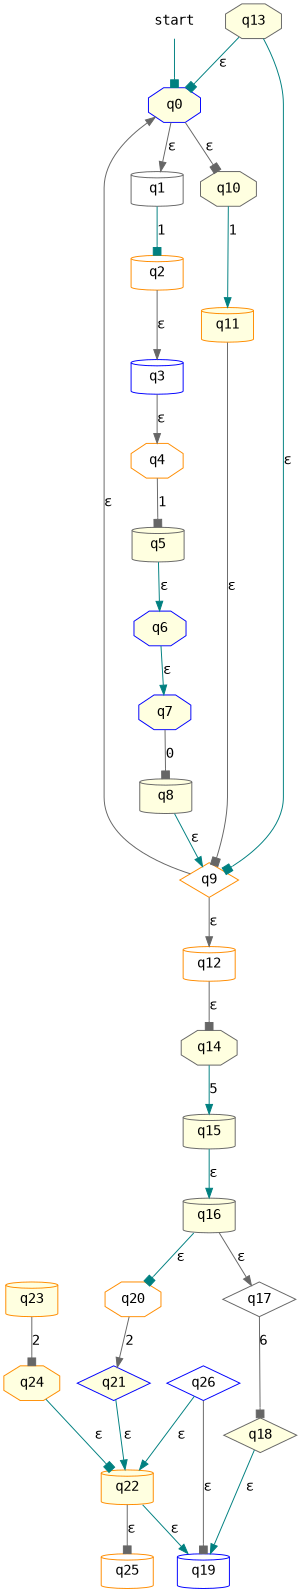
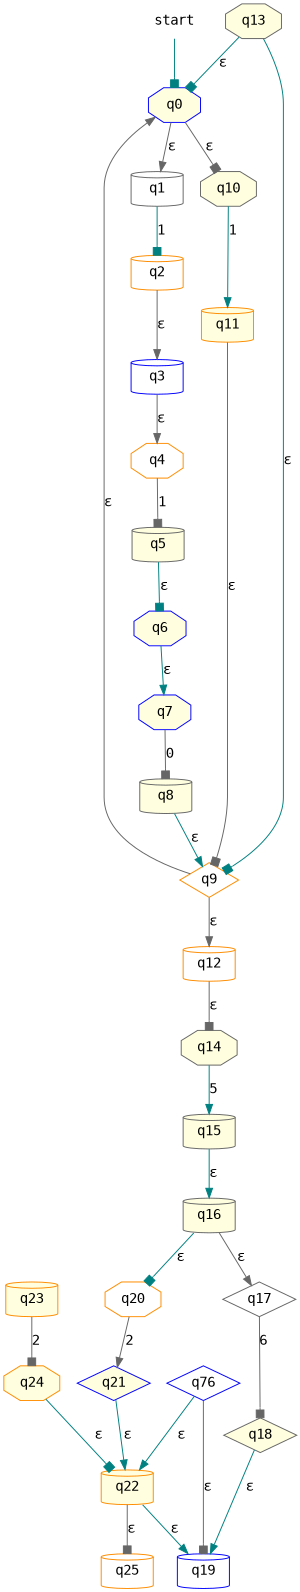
(159, 582) -> (159, 582)
(203, 1383) -> (203, 1383)
